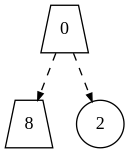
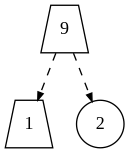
(65, 29) -> (65, 29)
(29, 124) -> (29, 124)
